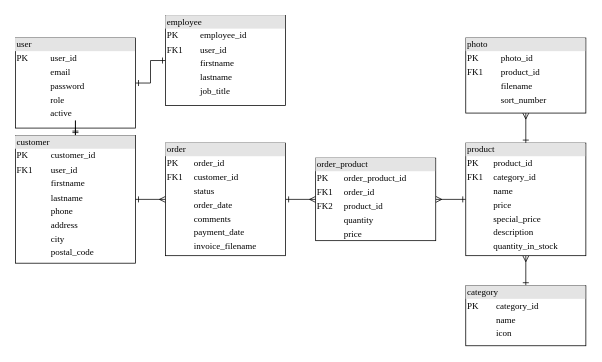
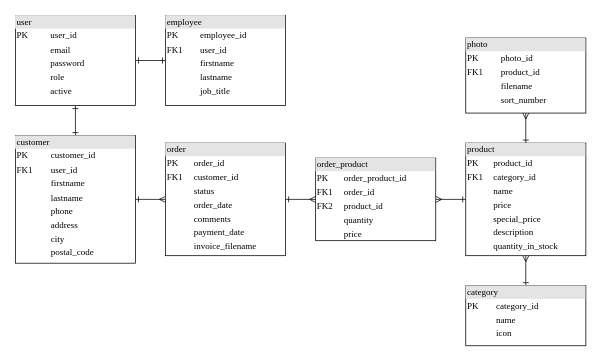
(75, 83) -> (75, 60)
